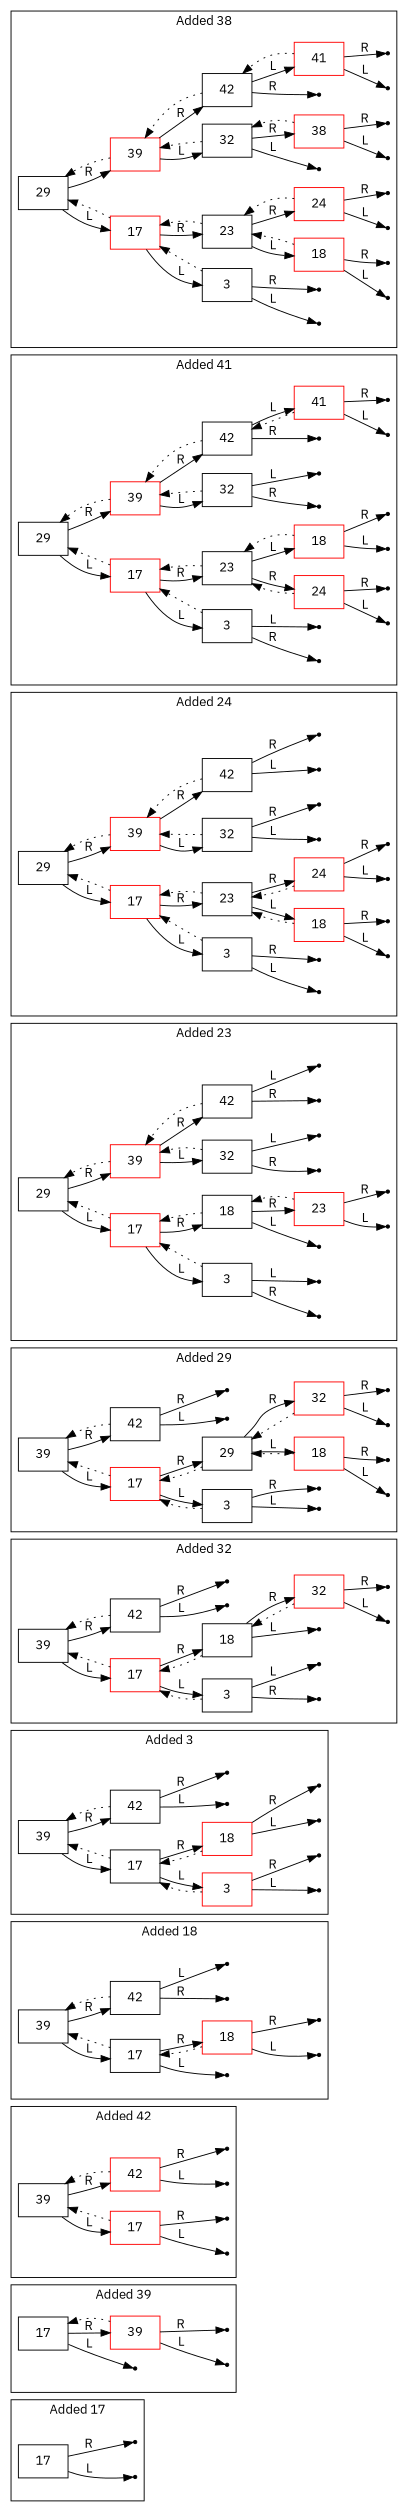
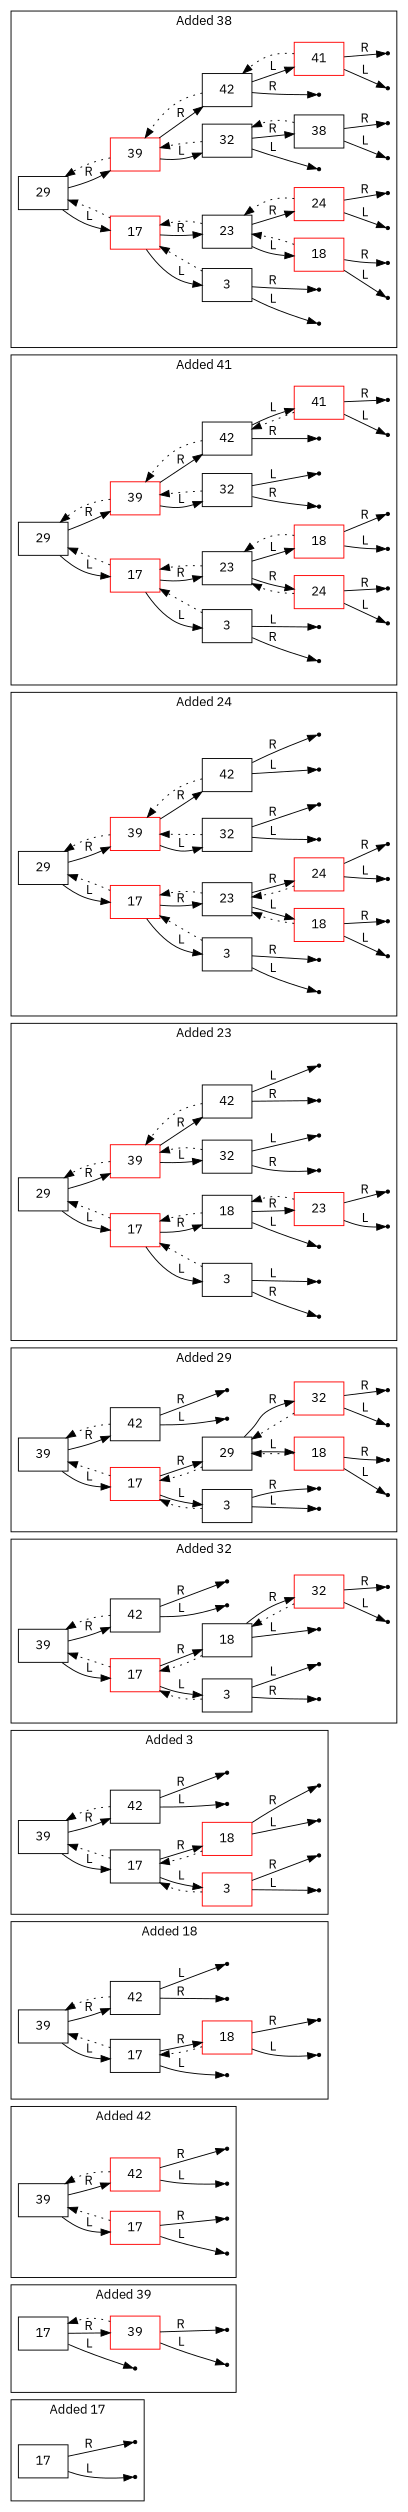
(319, 131) -> (319, 131)
